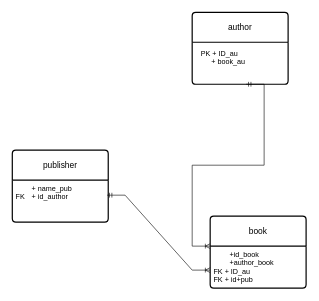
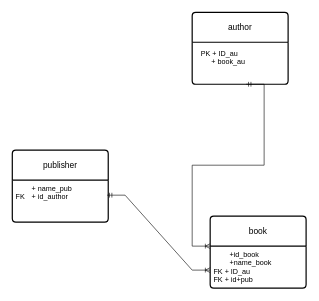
(238, 268) -> (234, 268)
